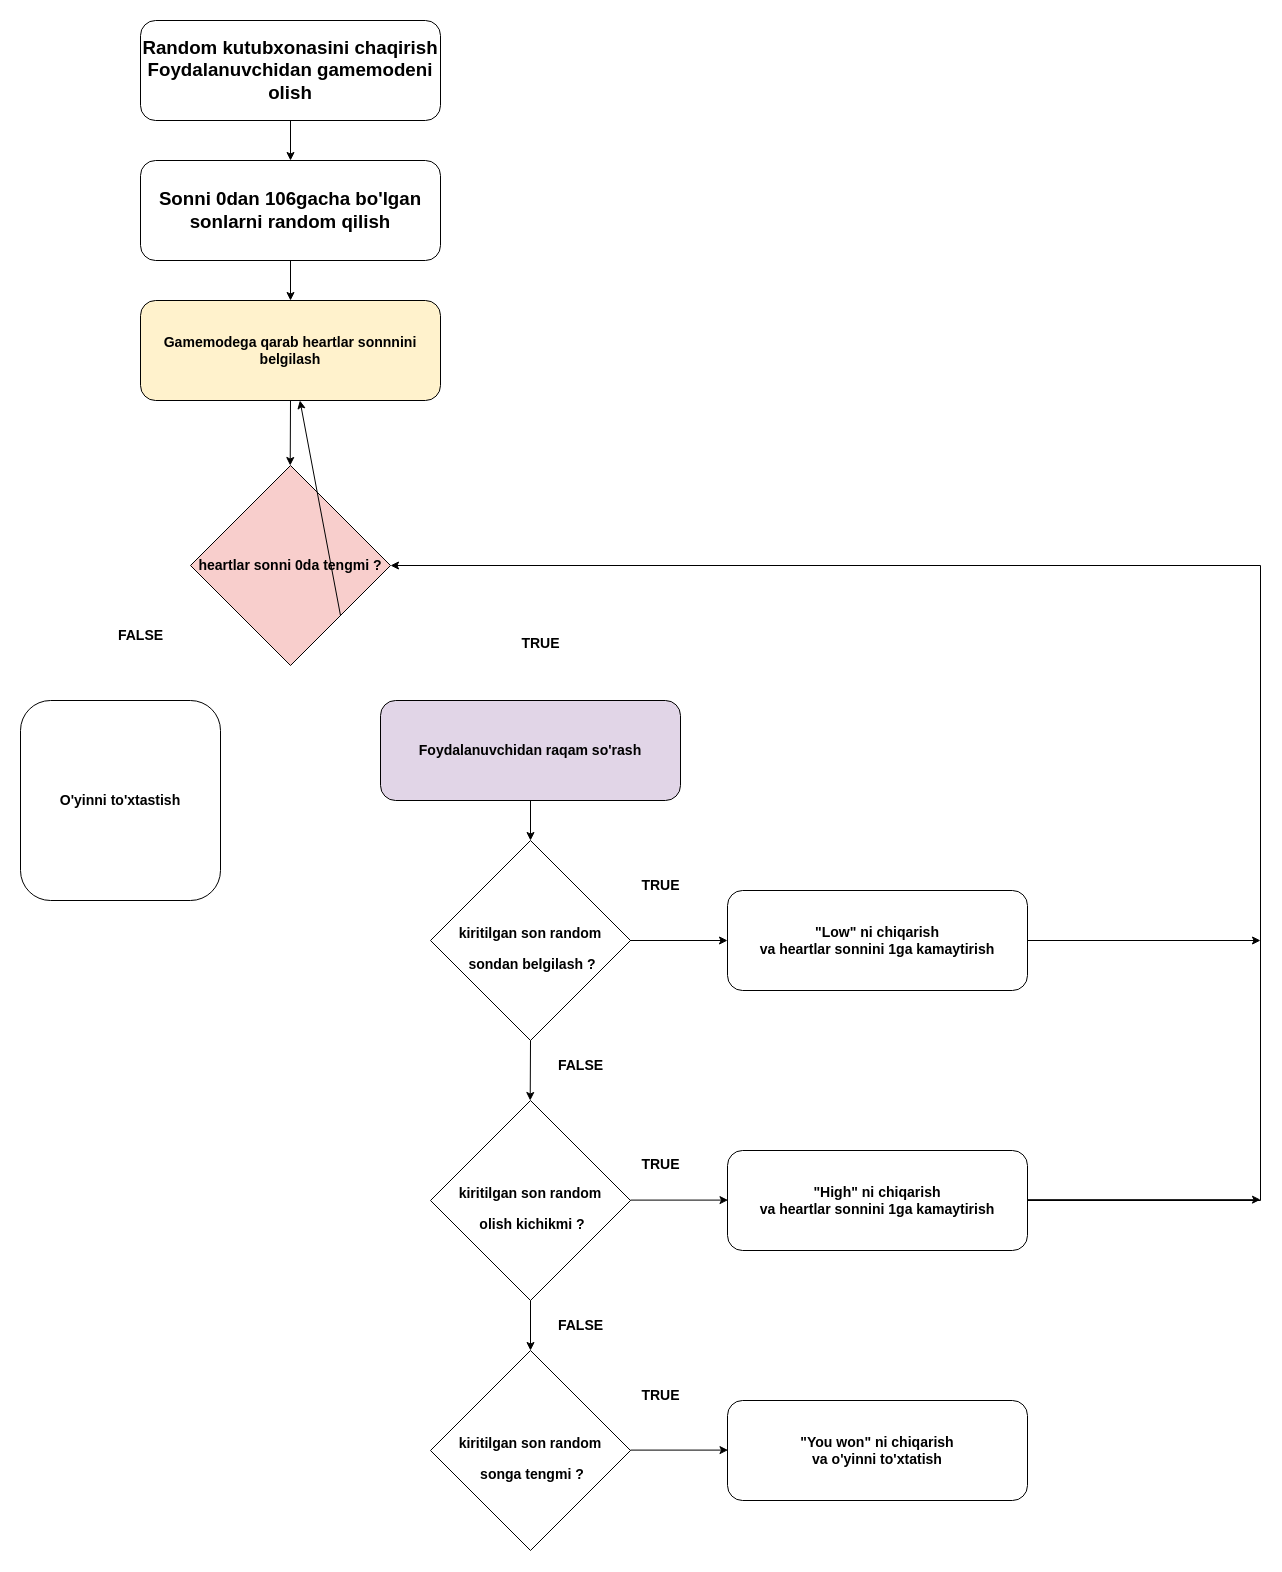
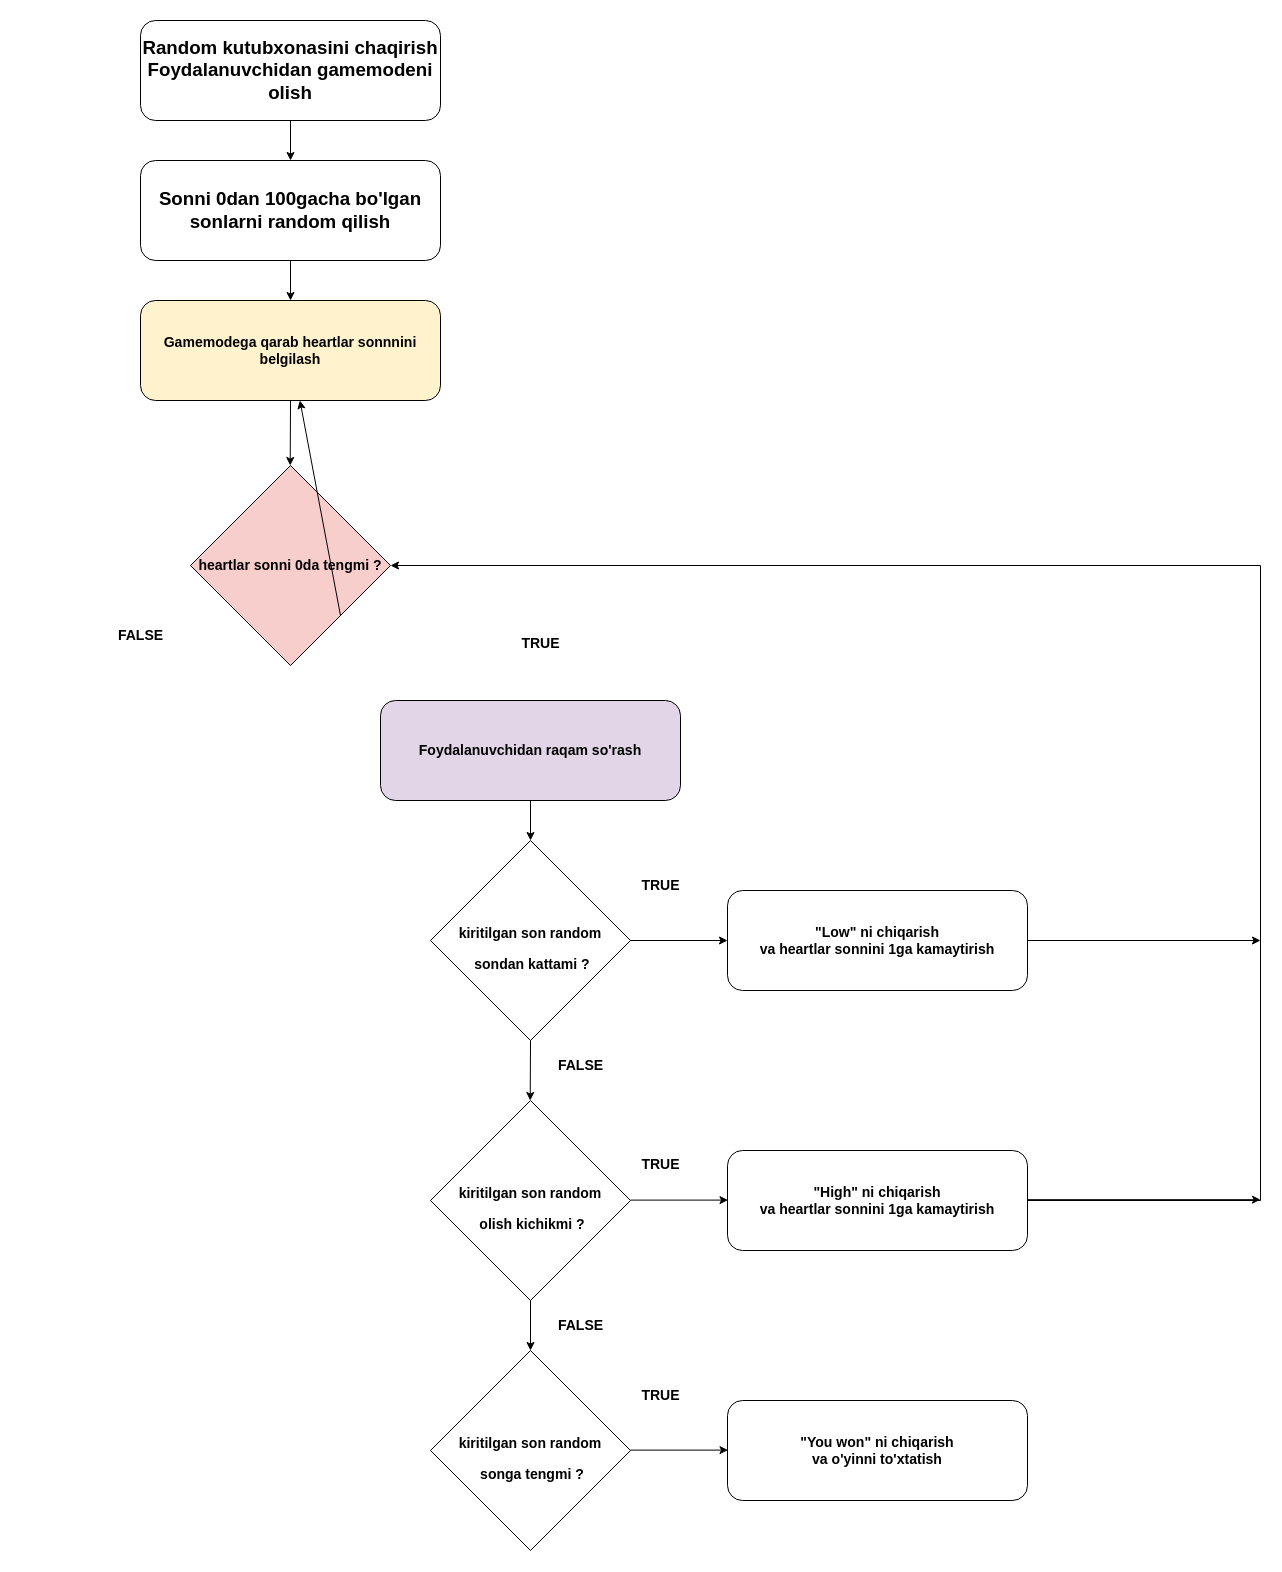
(291, 211) -> (291, 211)
(121, 801) -> none
(531, 941) -> (531, 941)
